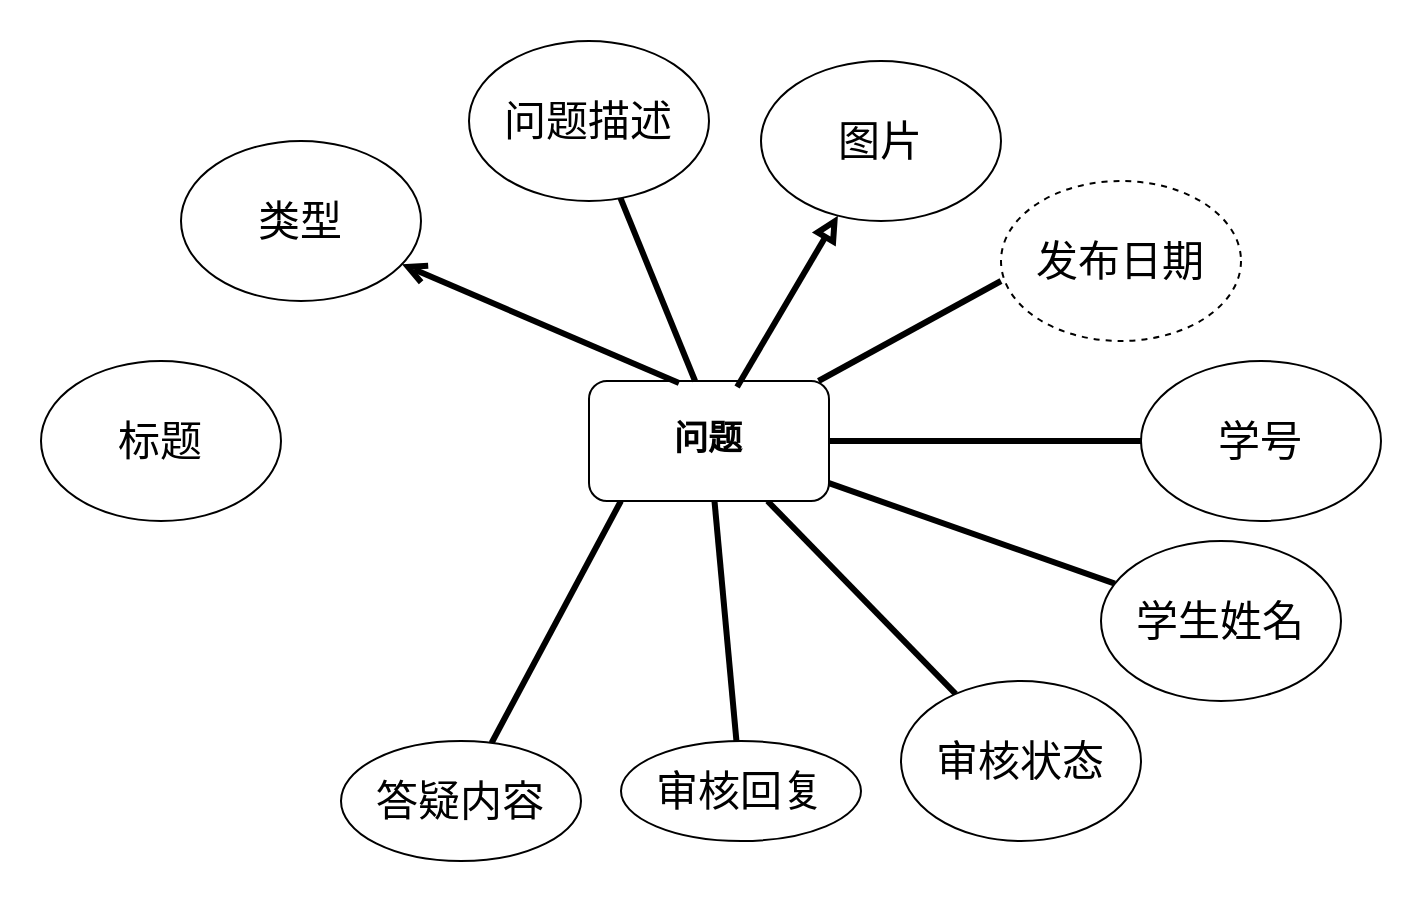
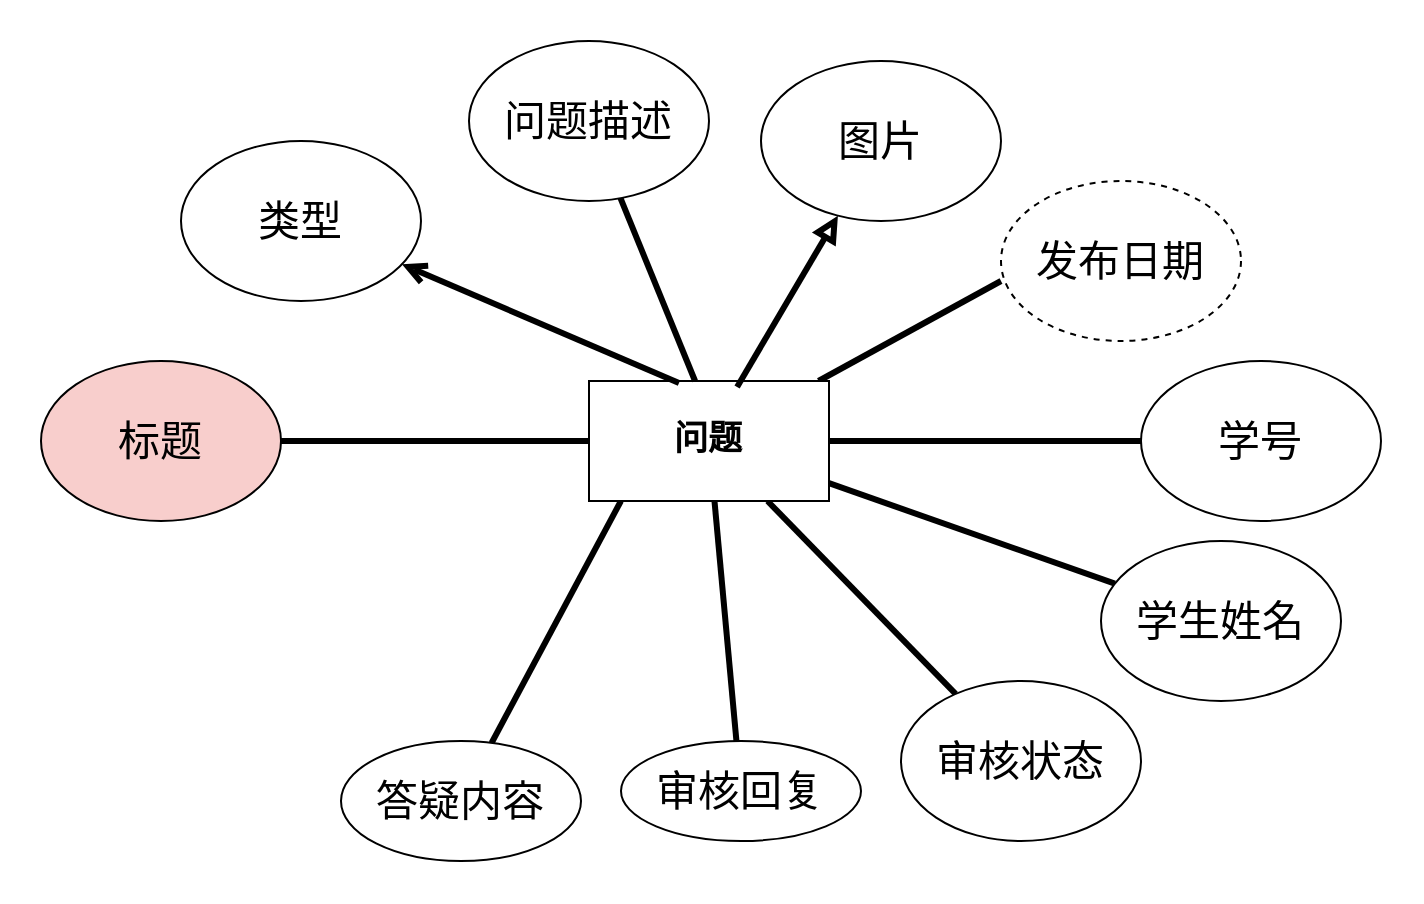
(161, 441) -> (161, 441)
none -> (435, 441)
(709, 441) -> (709, 441)
